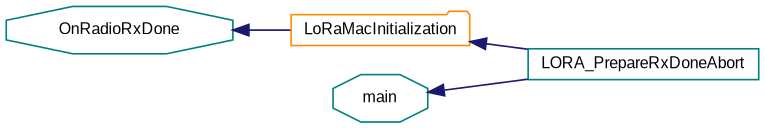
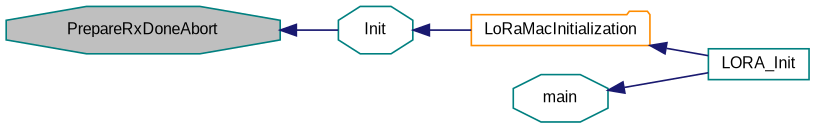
(120, 30) -> (376, 30)
none -> (143, 30)
(643, 64) -> (759, 64)
